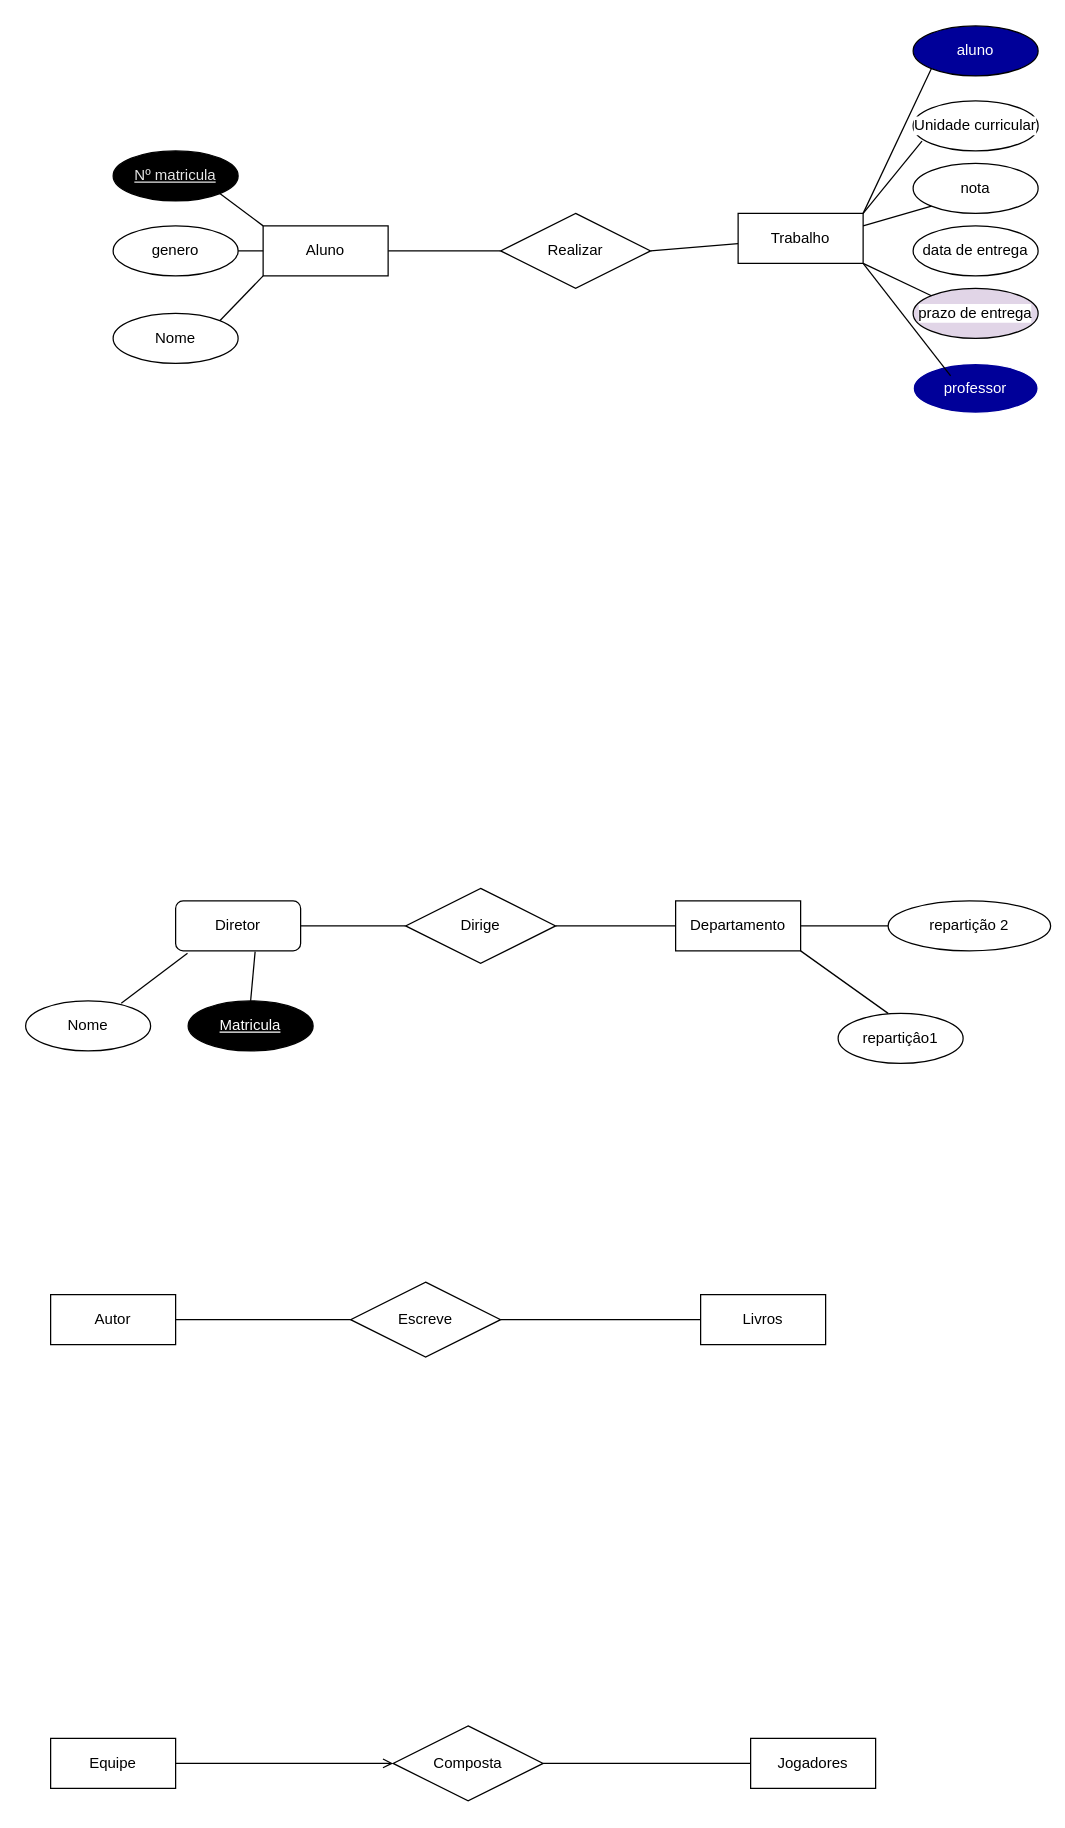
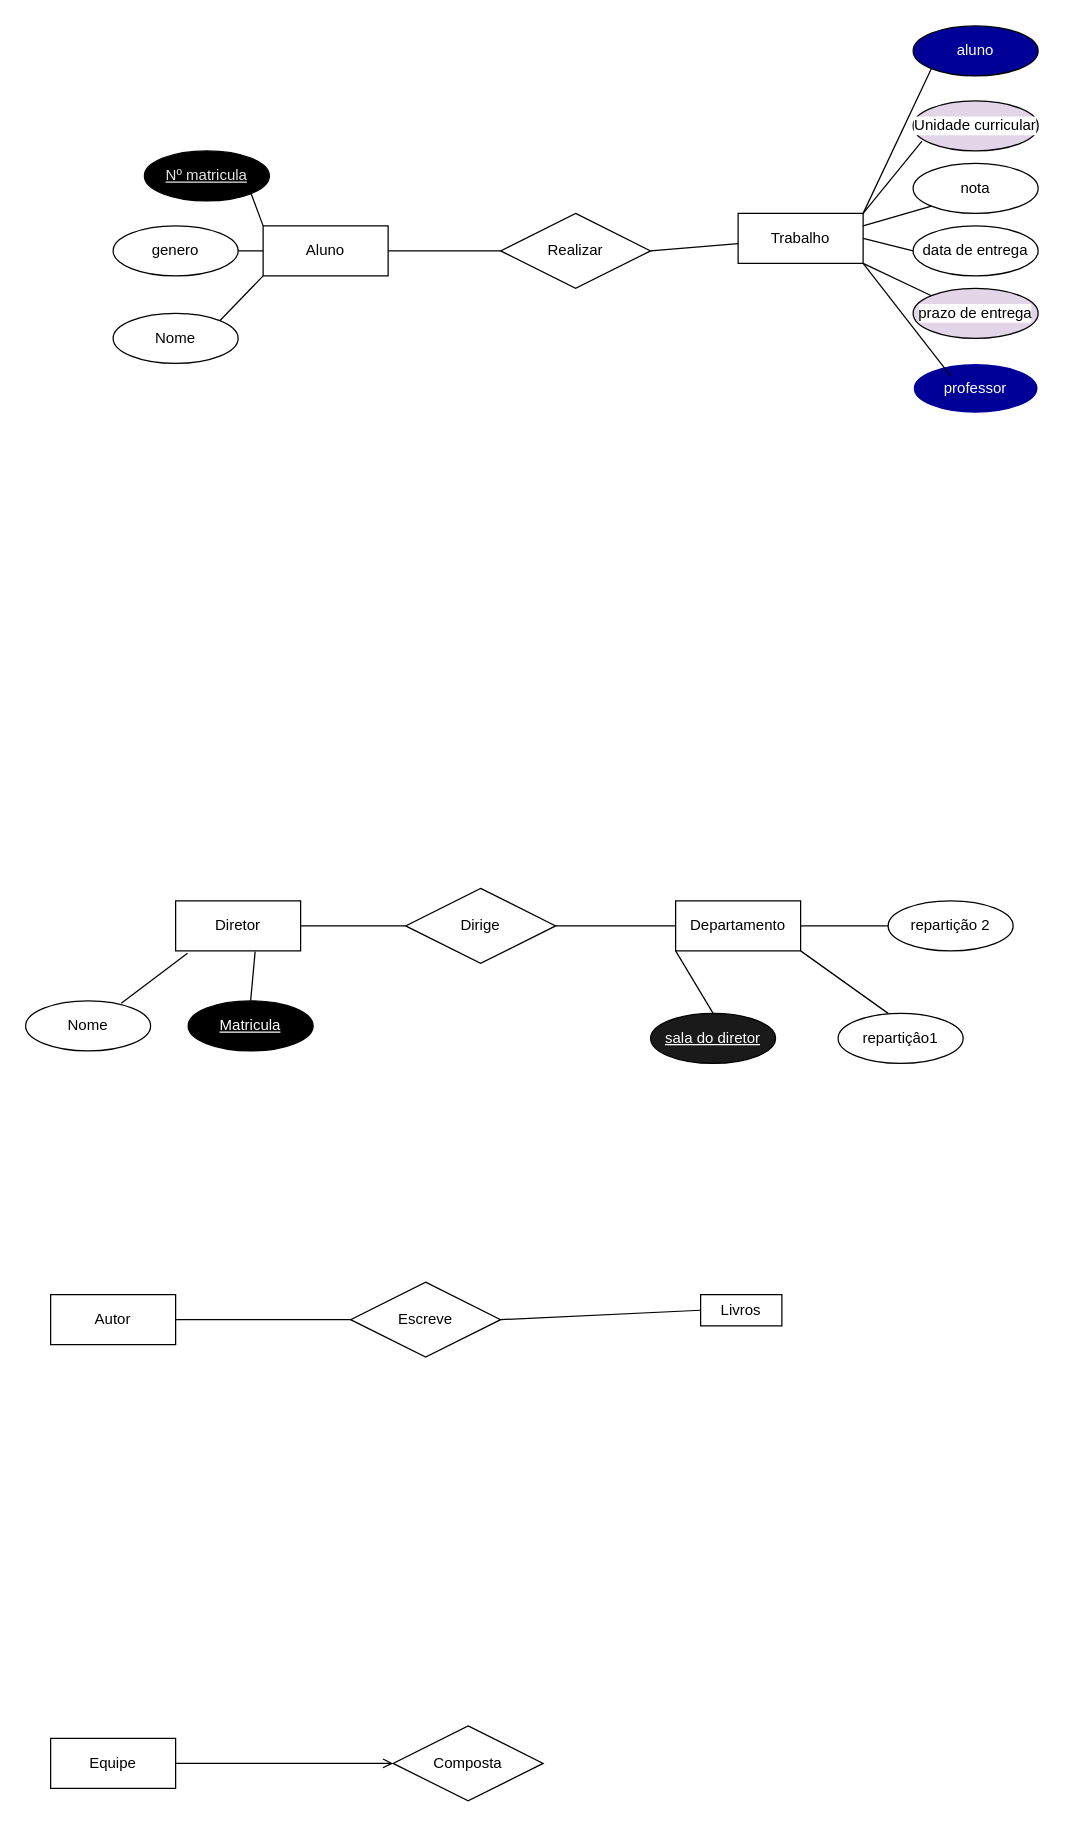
(976, 126) -> (976, 126)
(176, 176) -> (207, 176)
none -> (889, 244)
(238, 926) -> (238, 926)
(969, 926) -> (951, 926)
none -> (694, 982)
none -> (713, 1038)
(763, 1319) -> (741, 1310)
(646, 1763) -> none
(813, 1763) -> none
